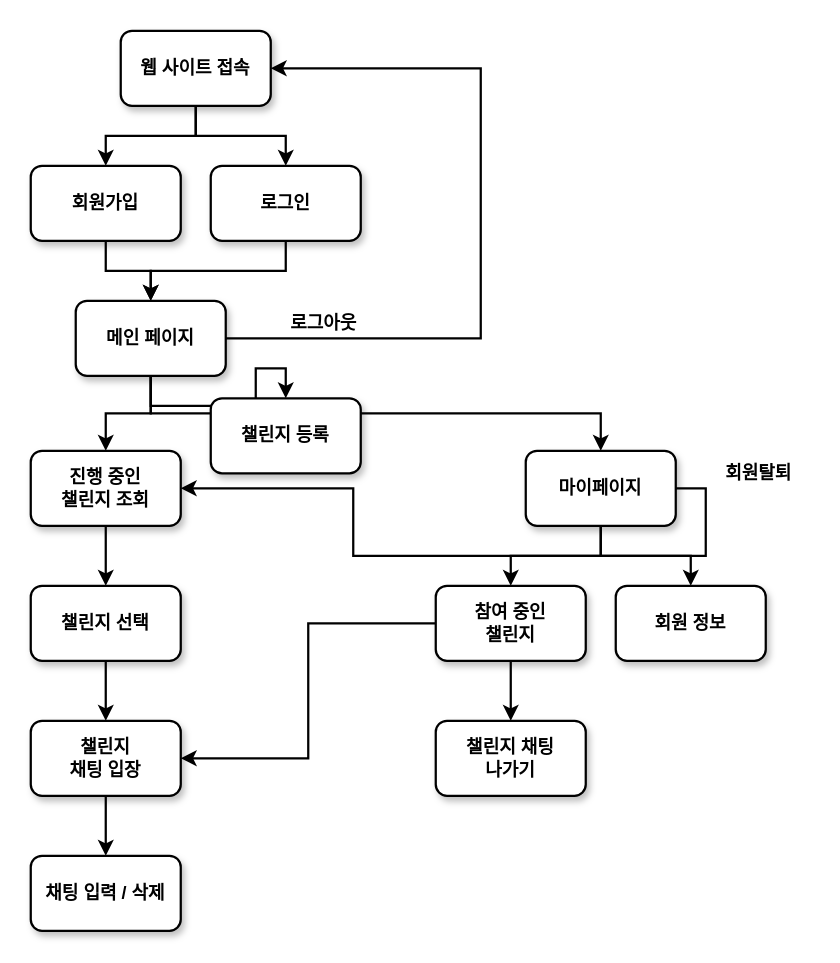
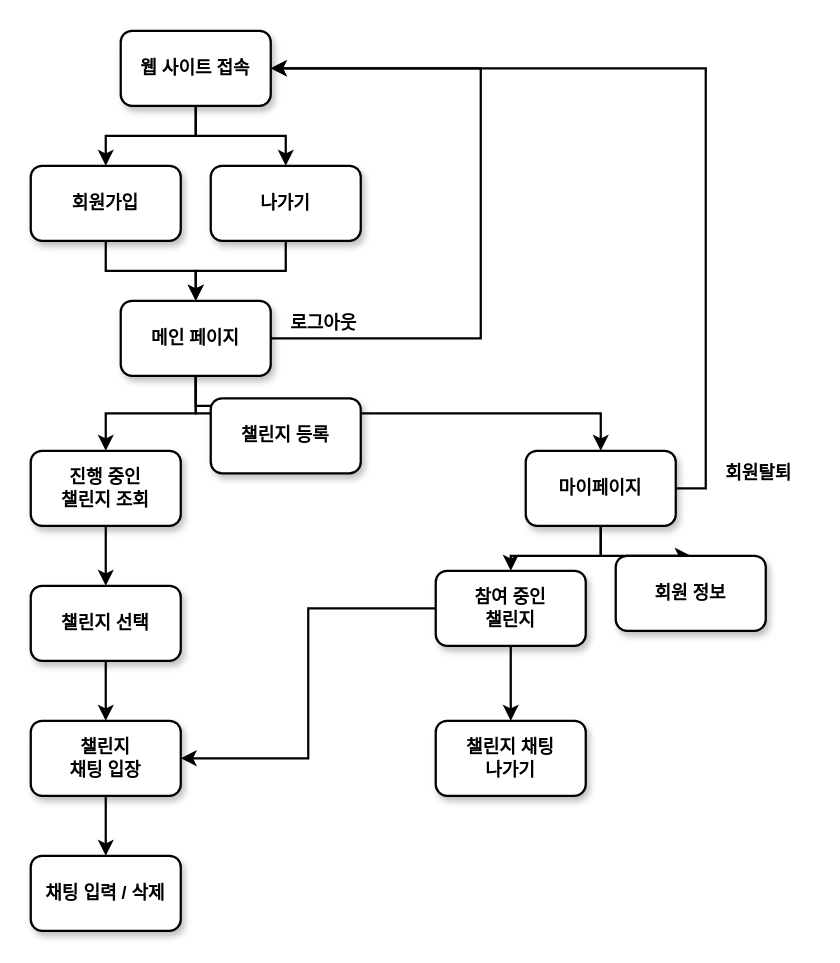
(286, 203) -> (286, 203)
(151, 338) -> (196, 338)
(353, 519) -> (706, 168)
(511, 623) -> (511, 608)
(691, 623) -> (691, 593)
